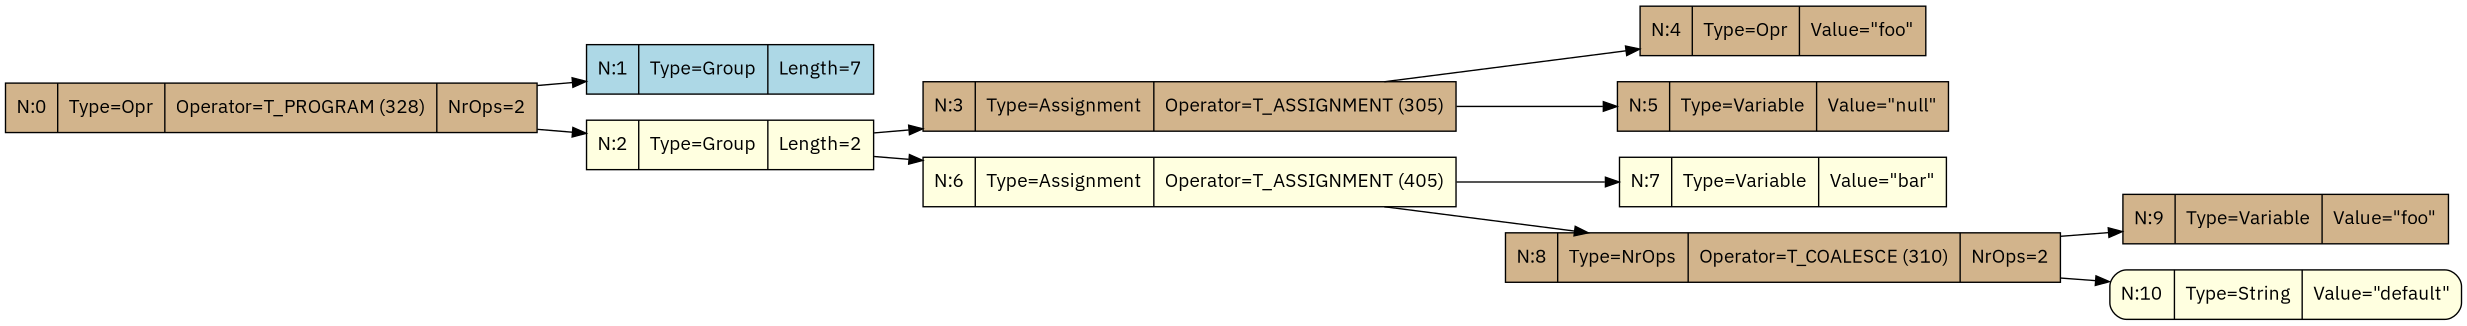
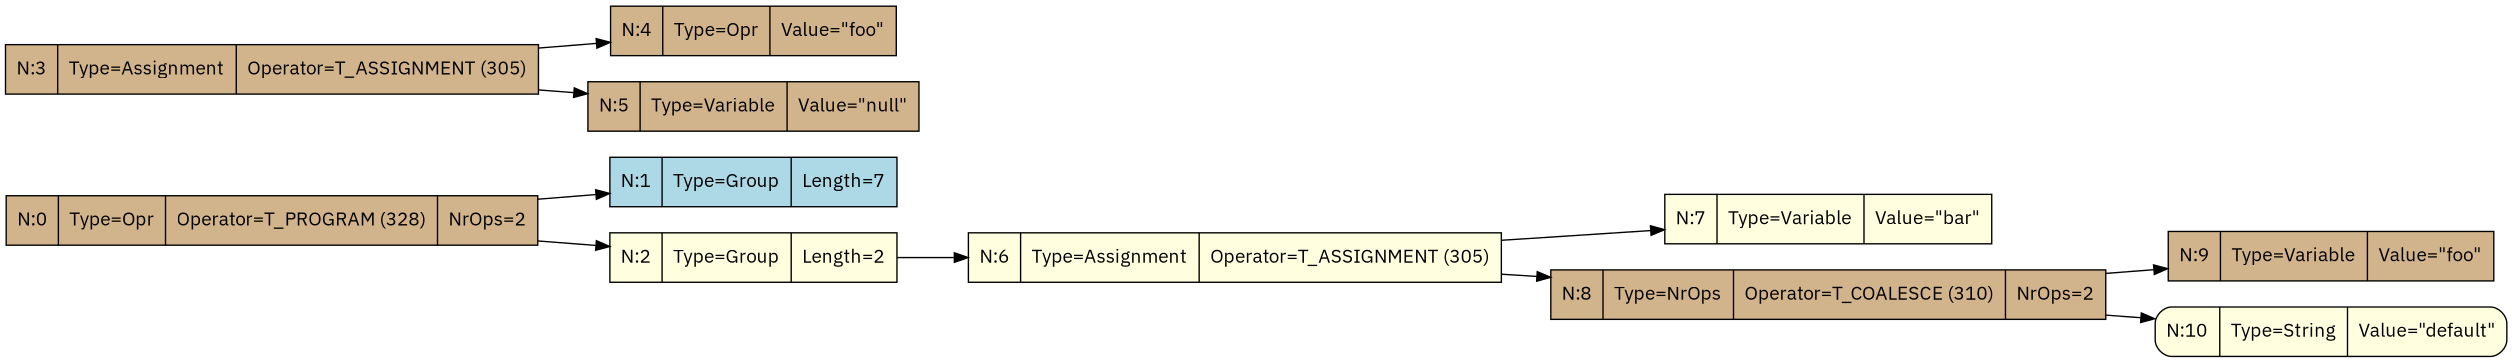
(891, 131) -> none
(1305, 181) -> (1350, 257)
